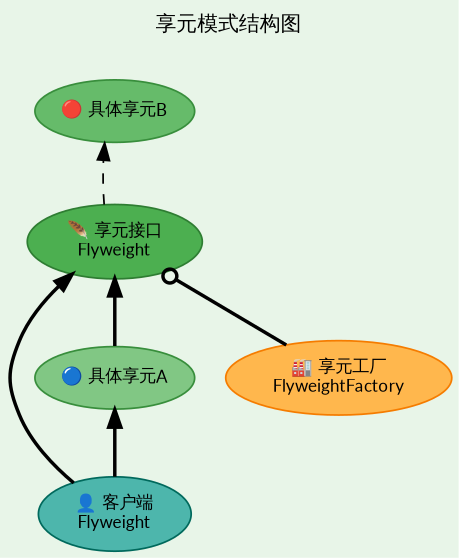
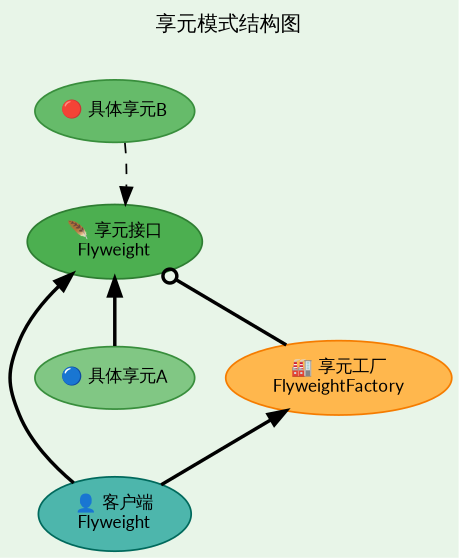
(103, 183) -> (126, 165)
(115, 452) -> (216, 452)
